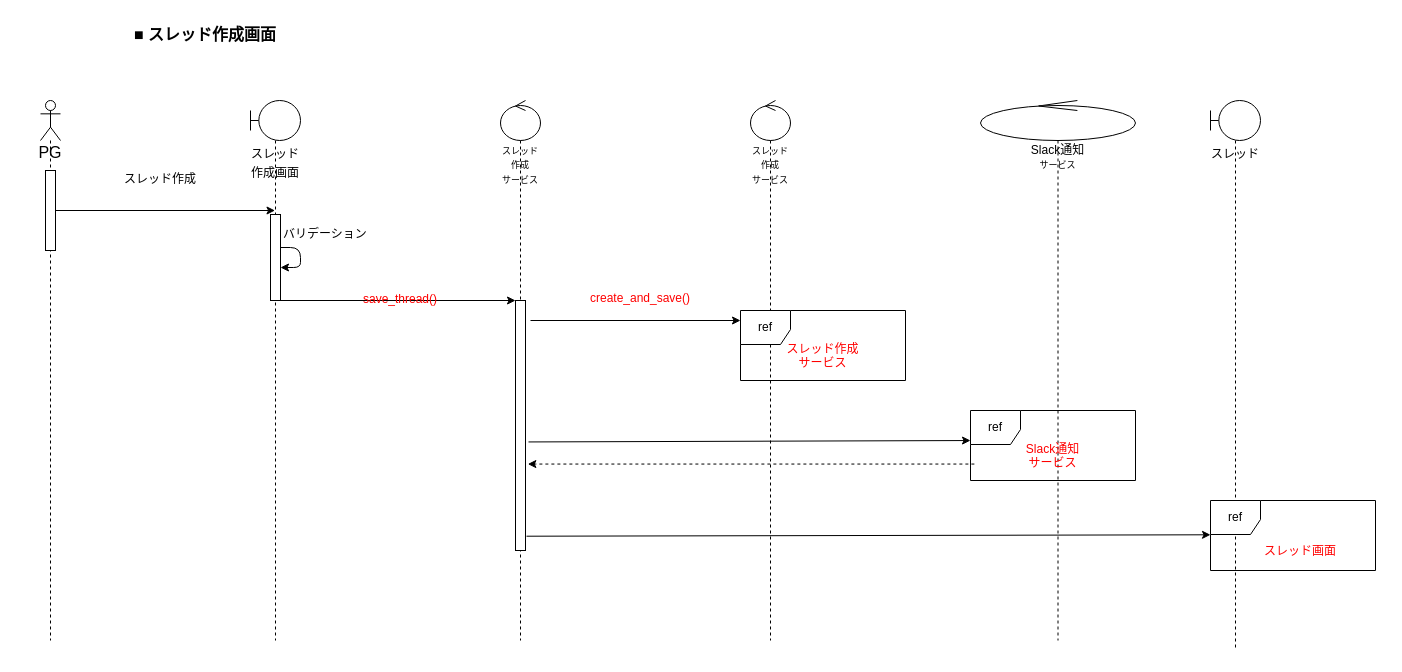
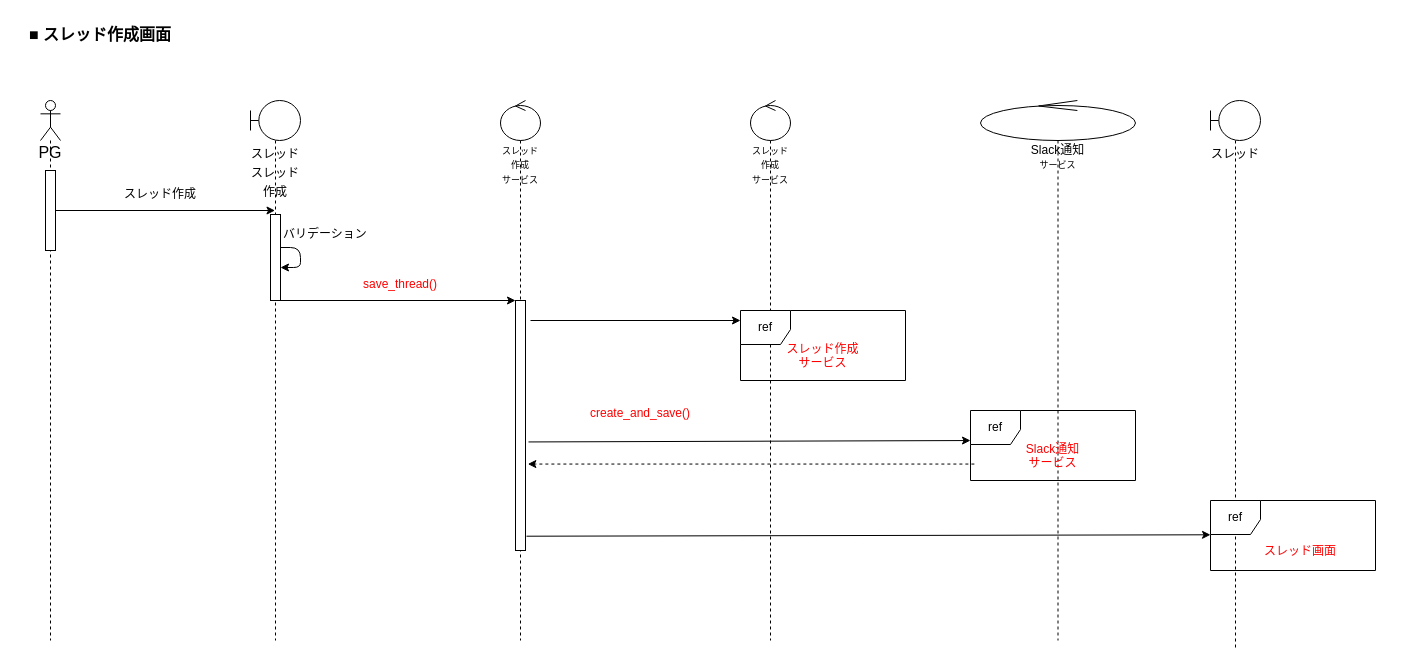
(206, 34) -> (101, 34)
(161, 179) -> (161, 194)
(276, 182) -> (276, 182)
(641, 298) -> (641, 413)
(401, 299) -> (401, 284)
